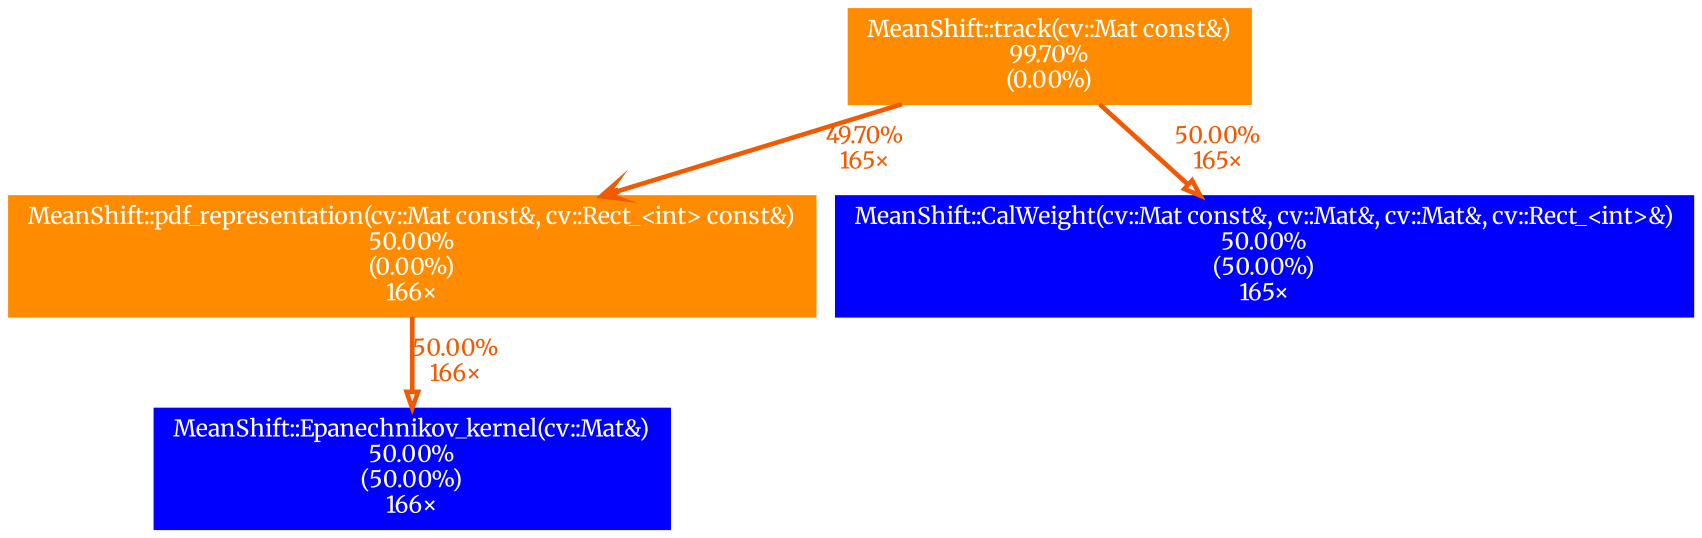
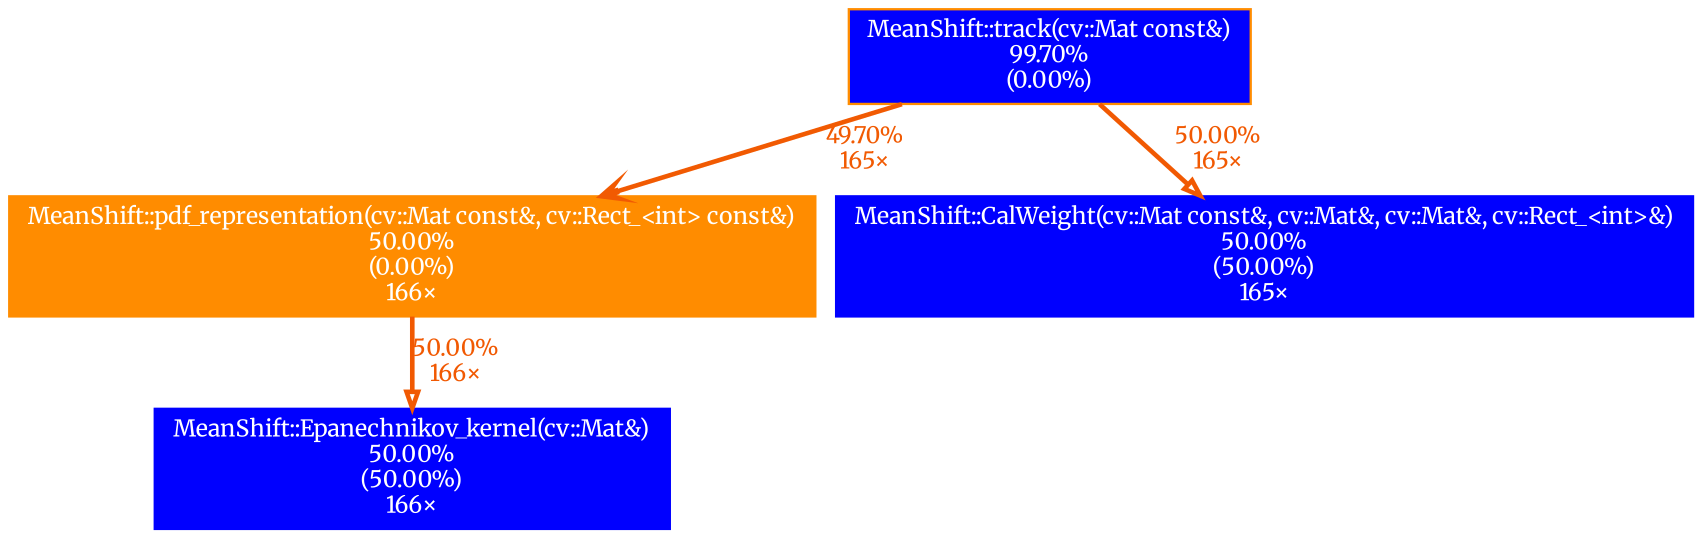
(1050, 57) -> (1050, 57)
